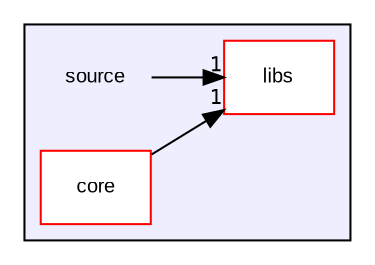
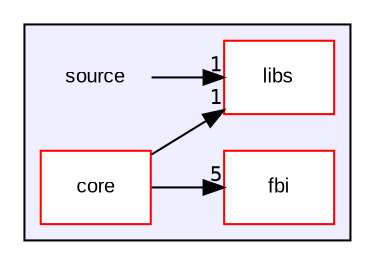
none -> (279, 187)
